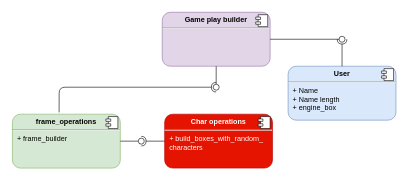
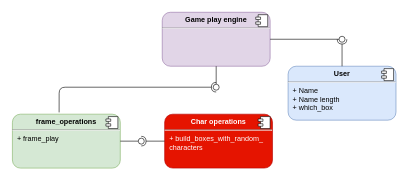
(192, 12) -> (191, 12)
(312, 66) -> (312, 66)
(44, 114) -> (44, 114)
